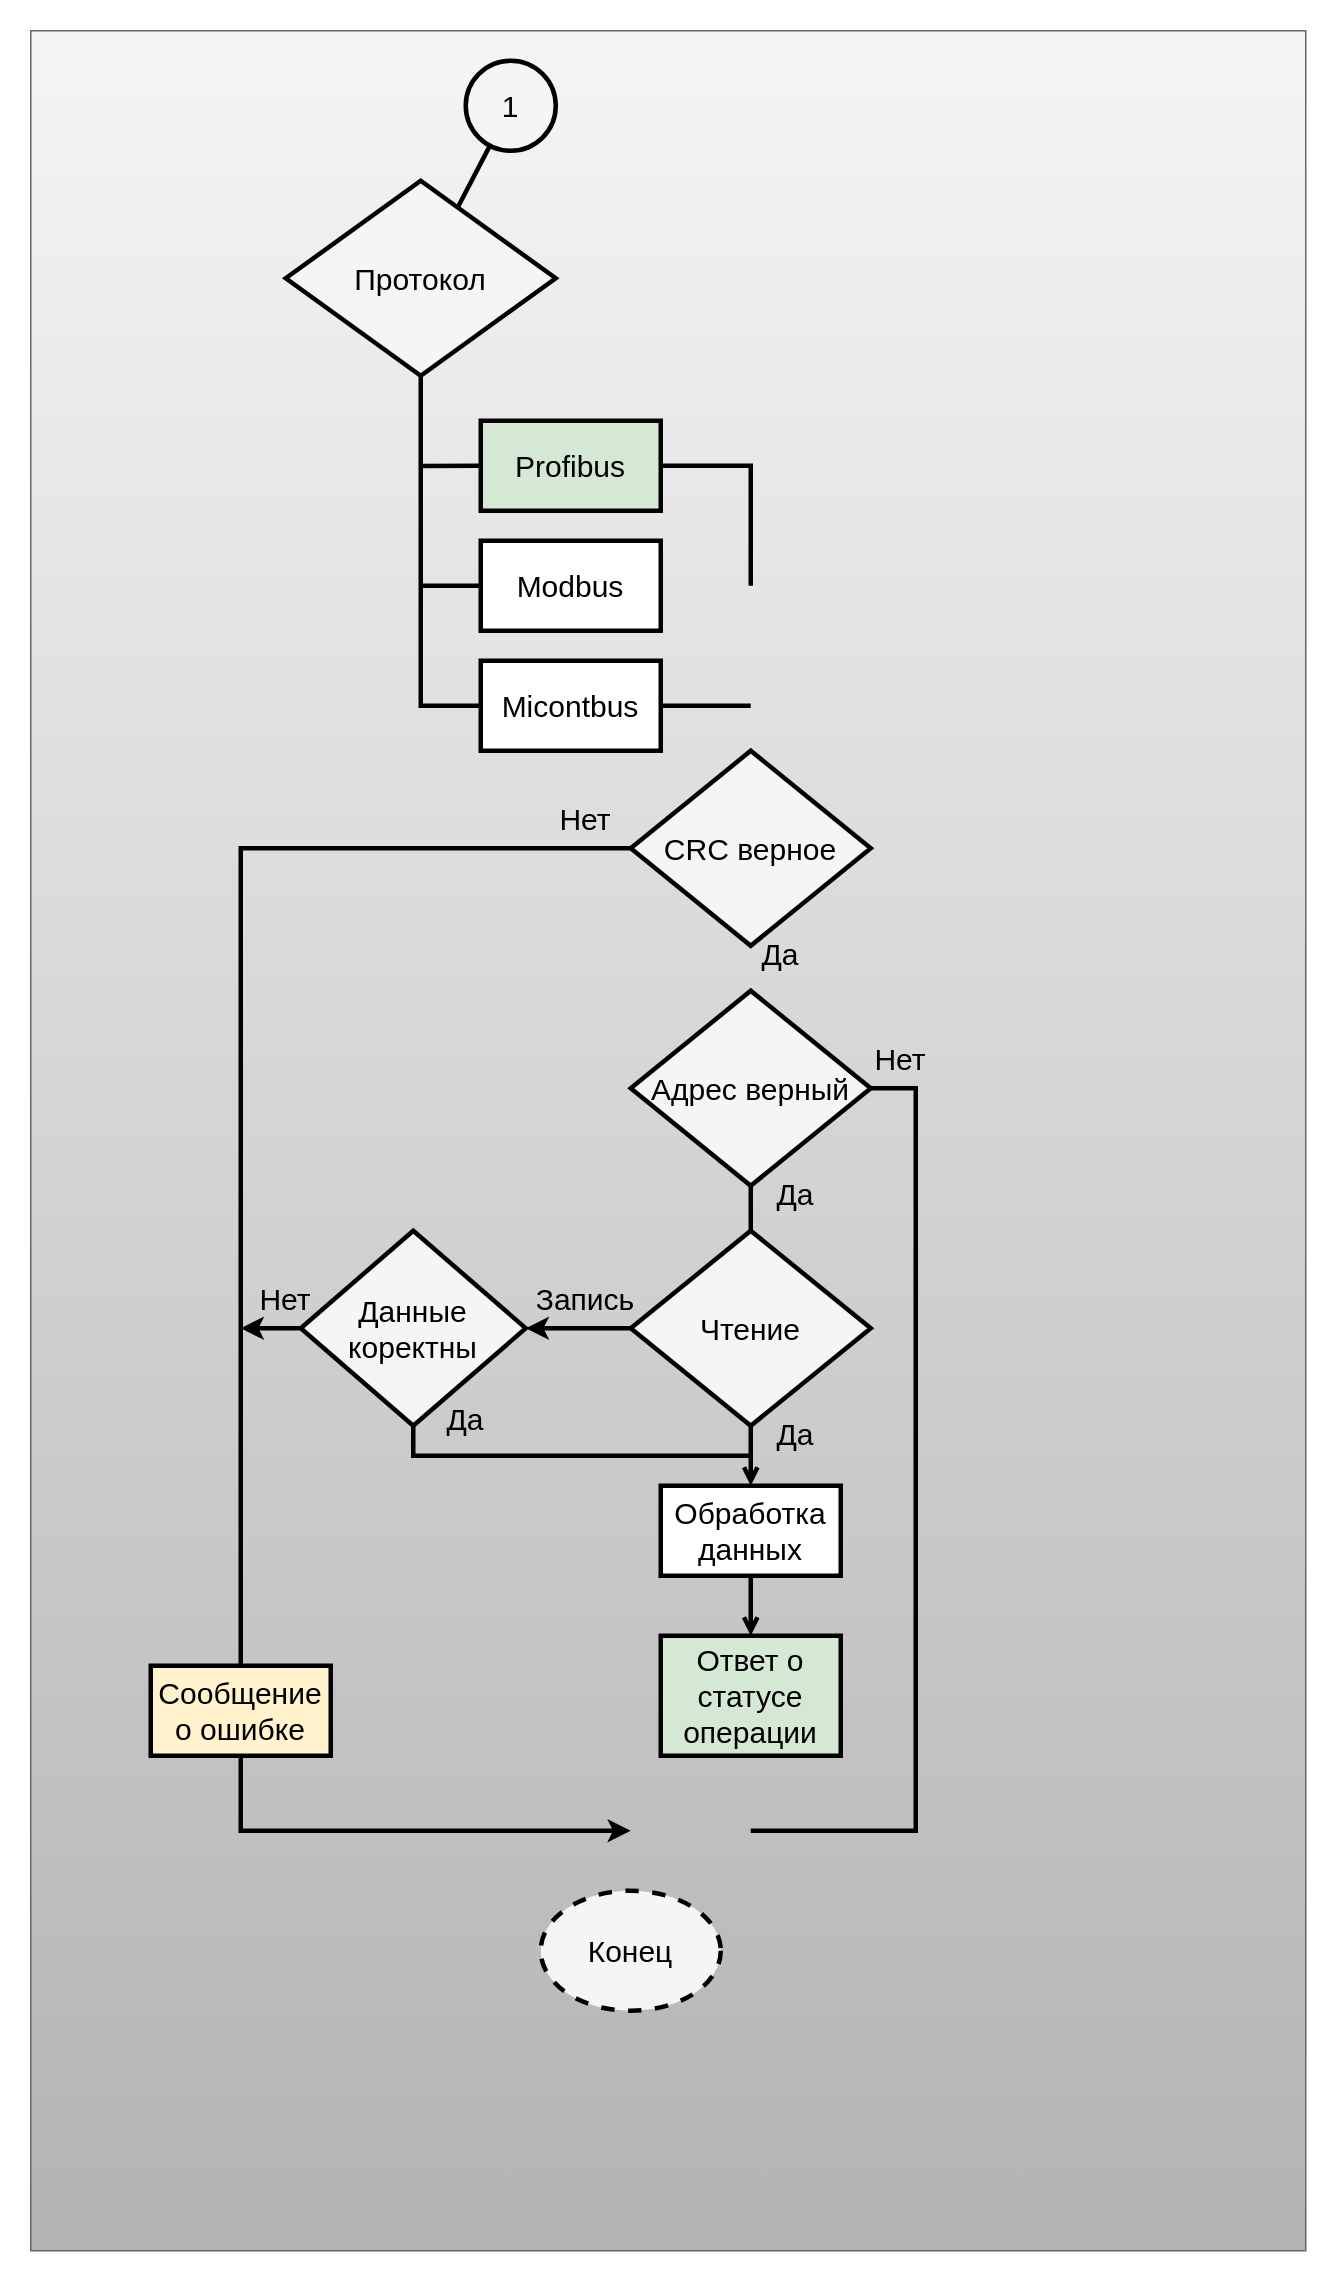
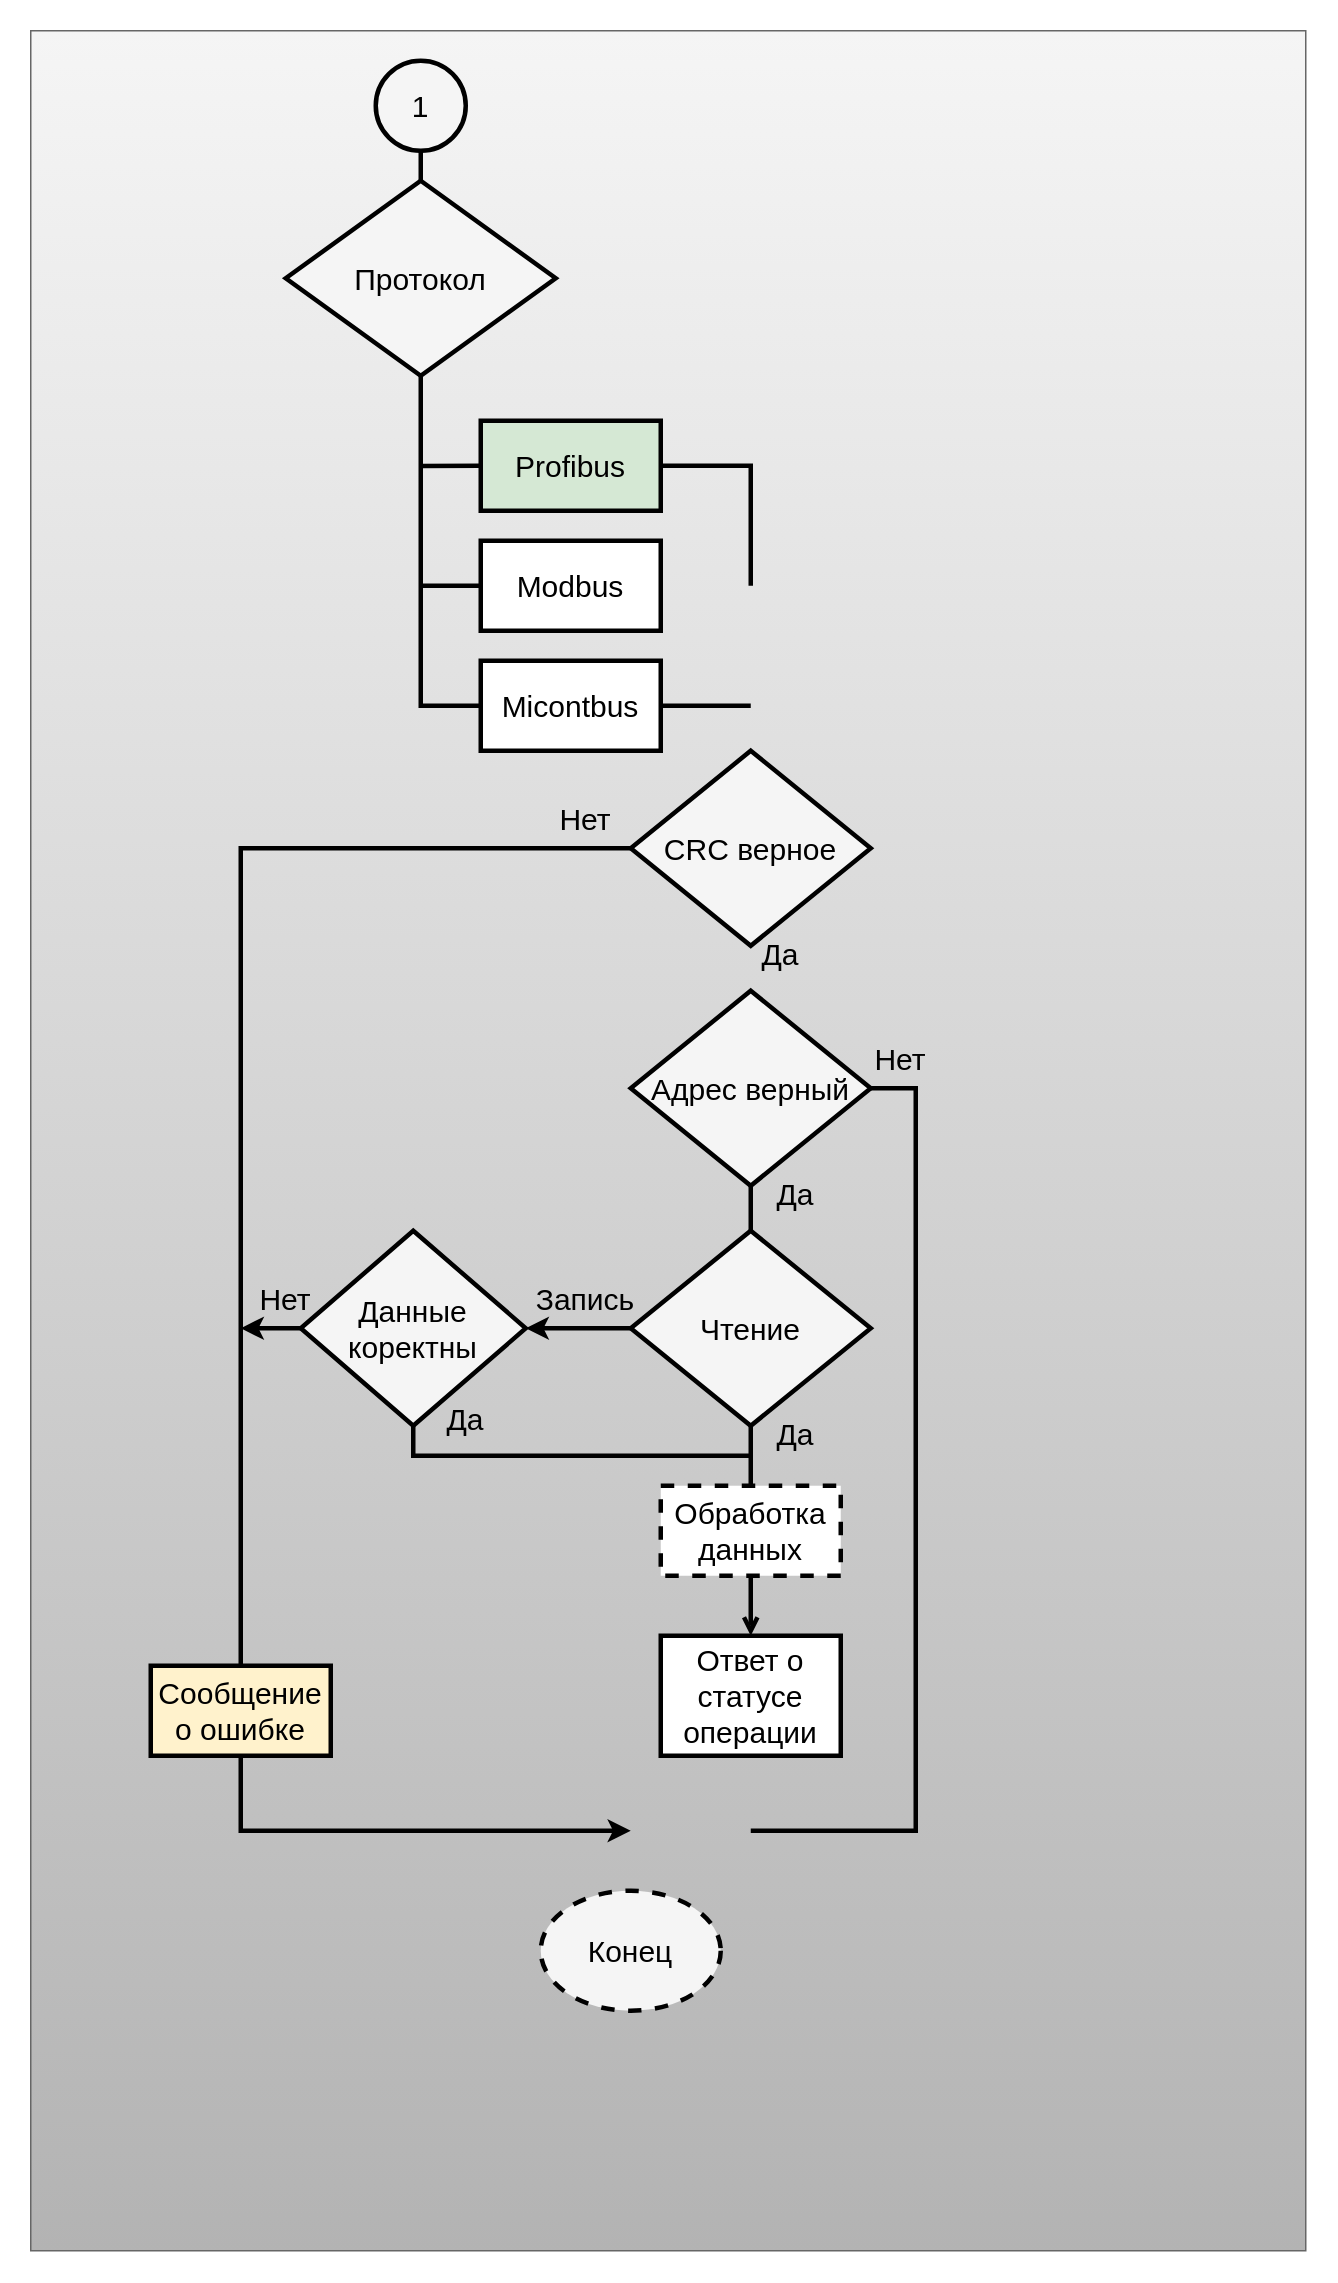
(511, 106) -> (421, 106)
(751, 1472) -> (751, 1476)
(751, 1531) -> (751, 1531)
(751, 1696) -> (751, 1696)
